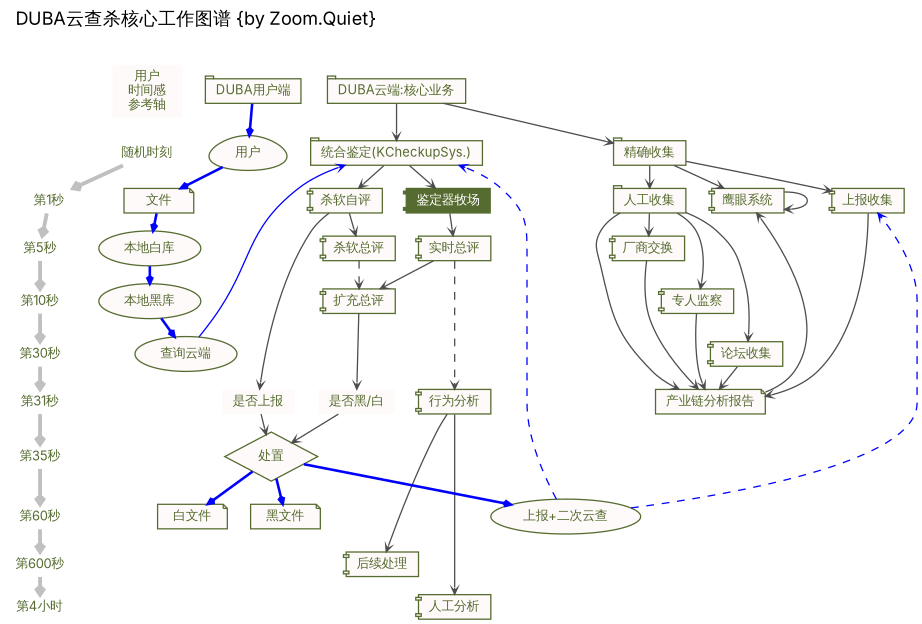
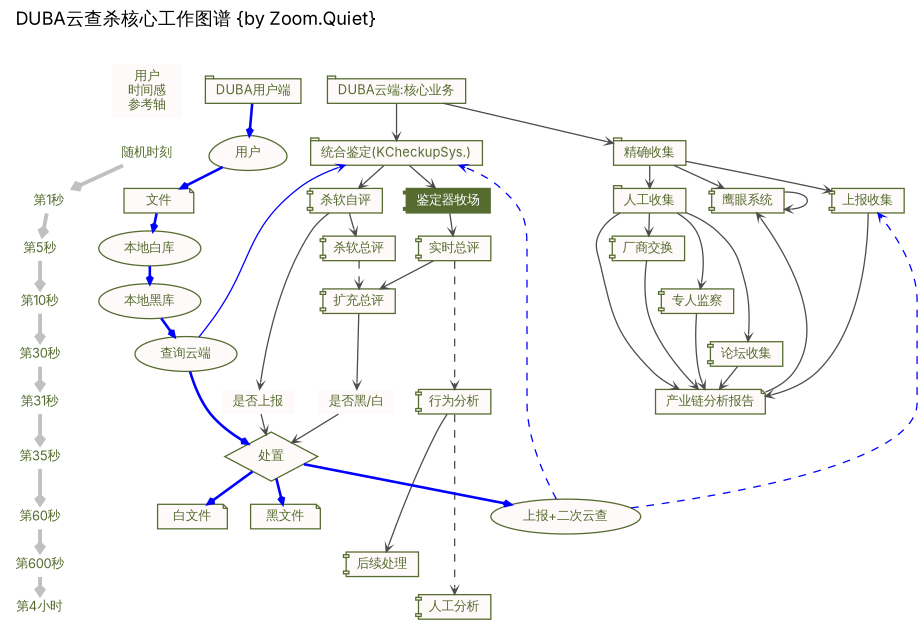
none -> (209, 411)
(455, 505) -> (455, 505)
